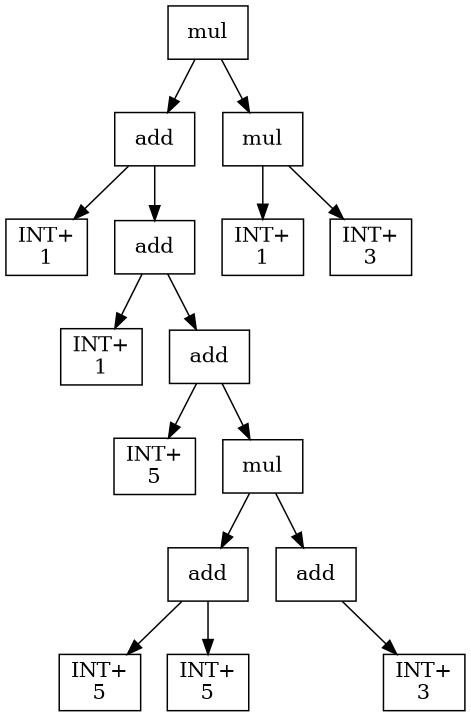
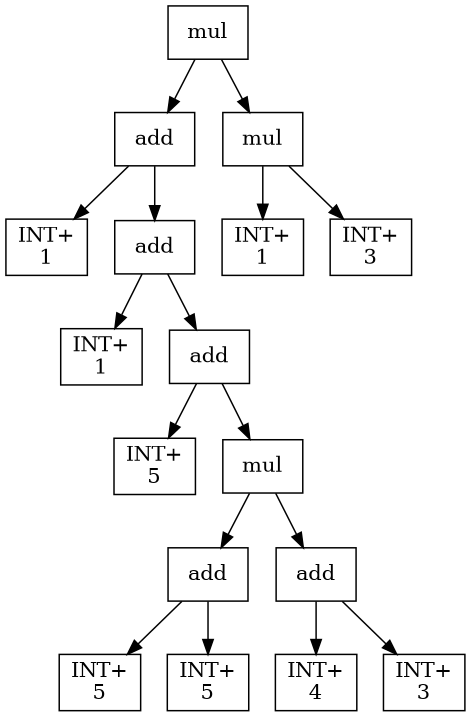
none -> (316, 683)
